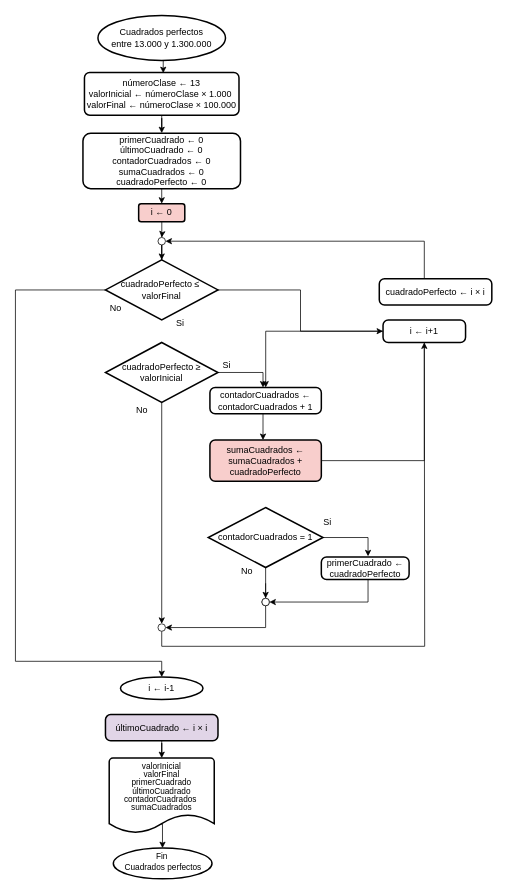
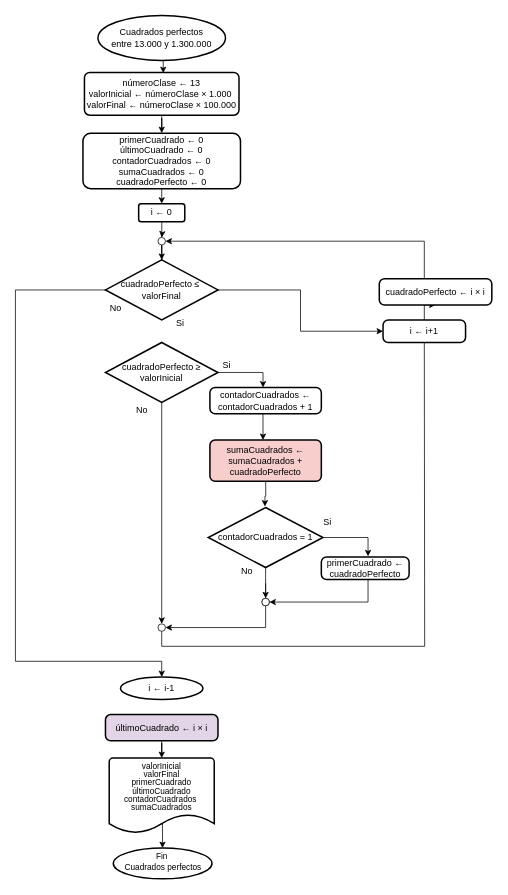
(162, 213) -> (162, 213)
(266, 340) -> (424, 310)
(372, 461) -> (266, 491)
